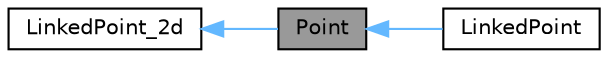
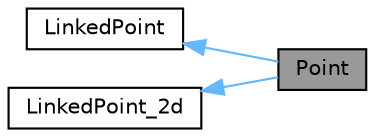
(415, 29) -> (242, 55)
